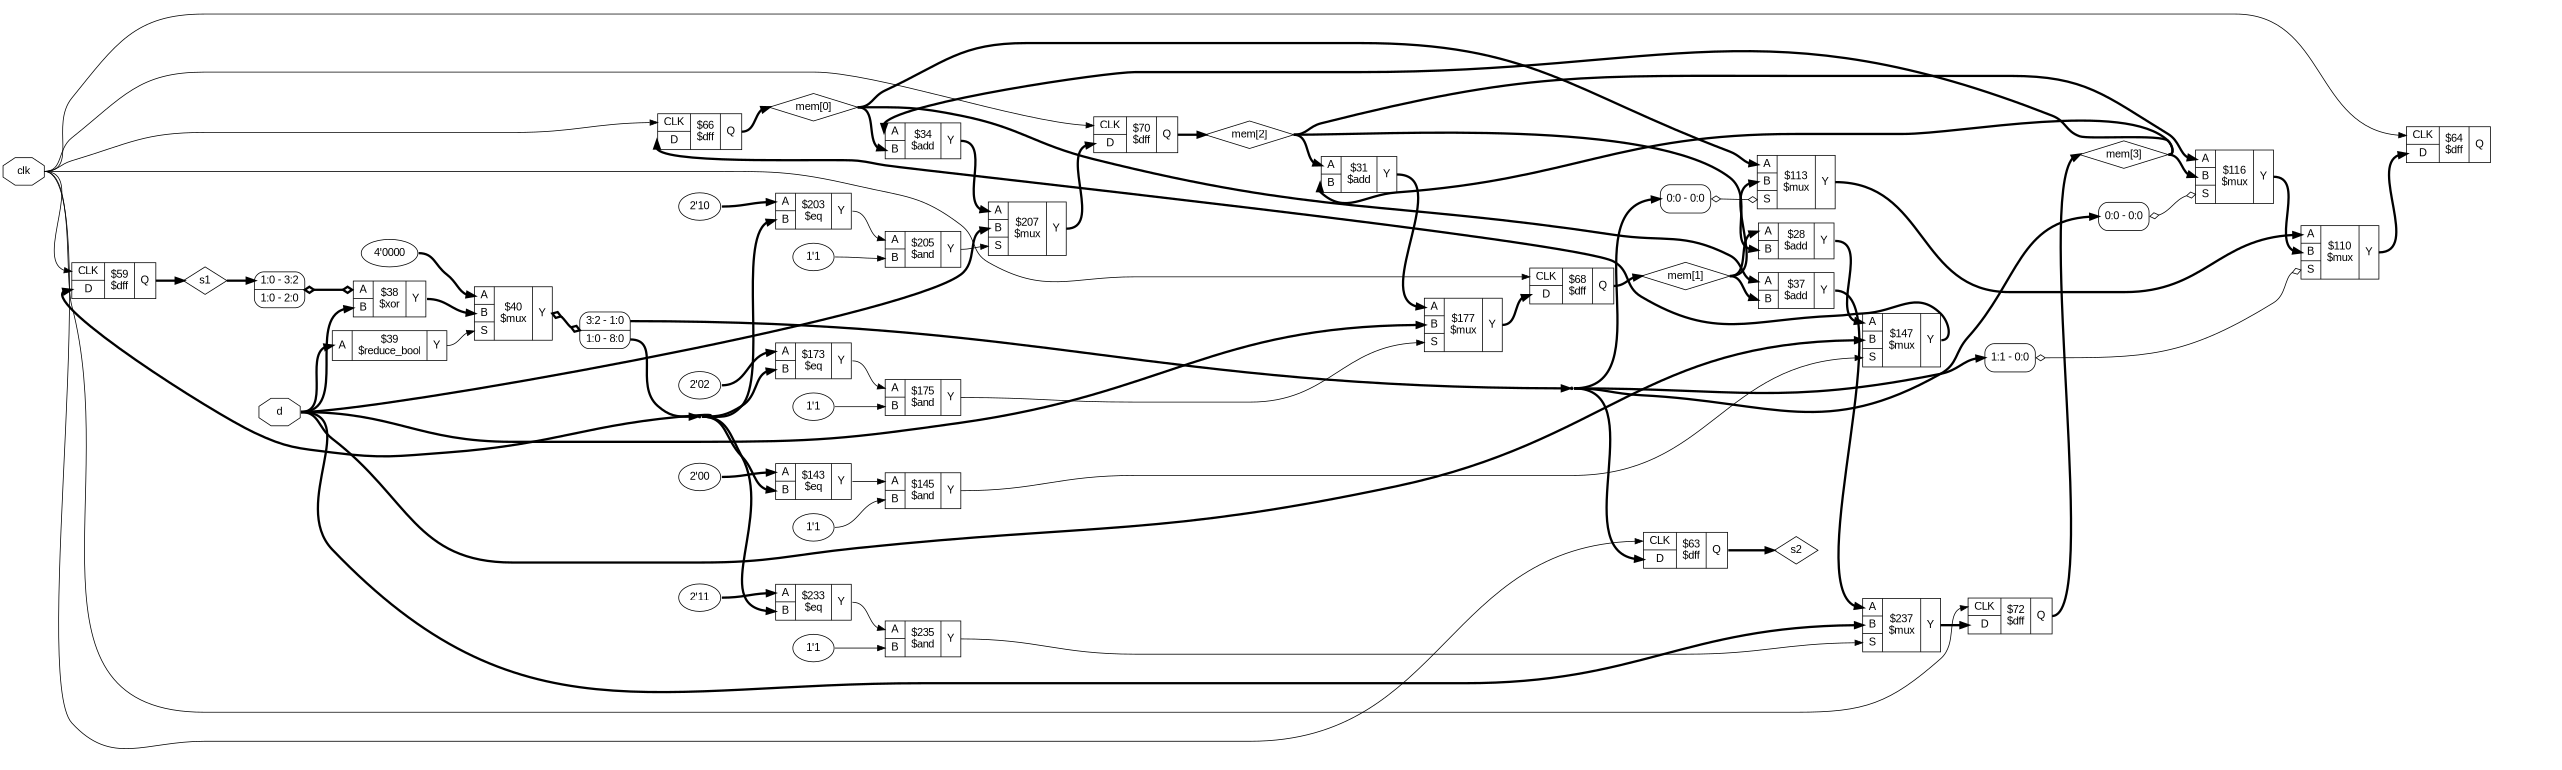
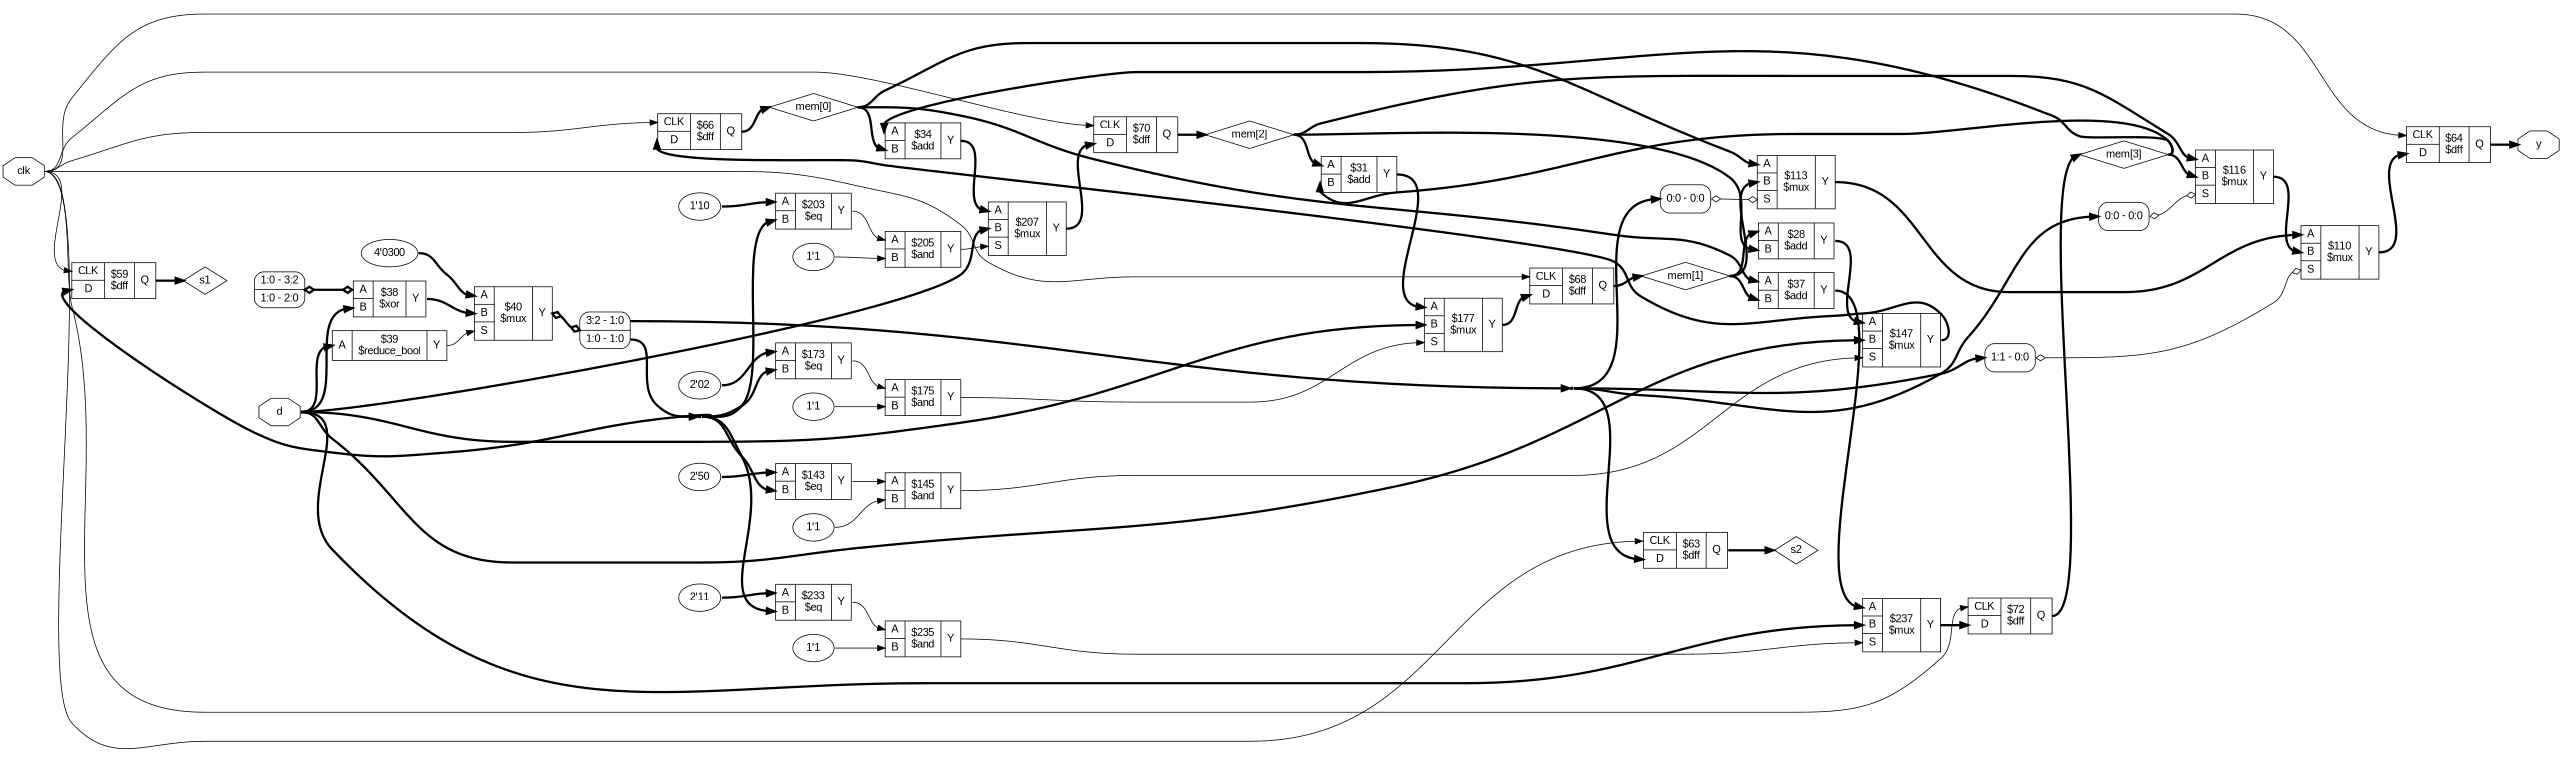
none -> (2539, 145)
(700, 207) -> (700, 207)
(390, 253) -> (390, 253)
(237, 281) -> none
(605, 339) -> (605, 339)
(700, 477) -> (700, 477)
